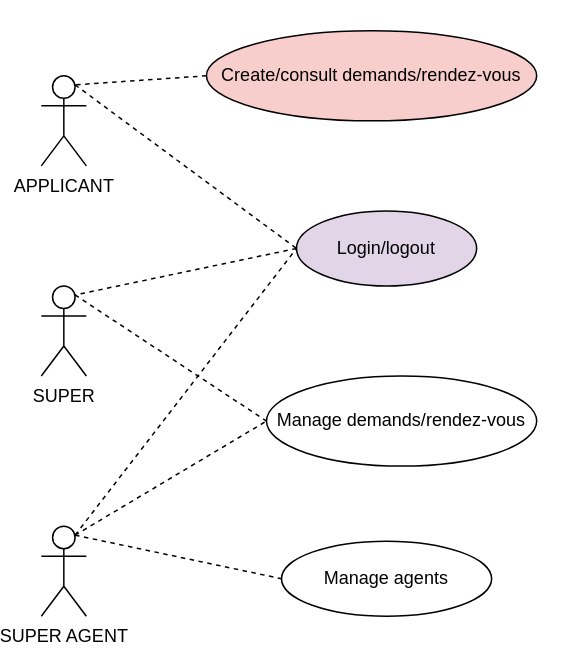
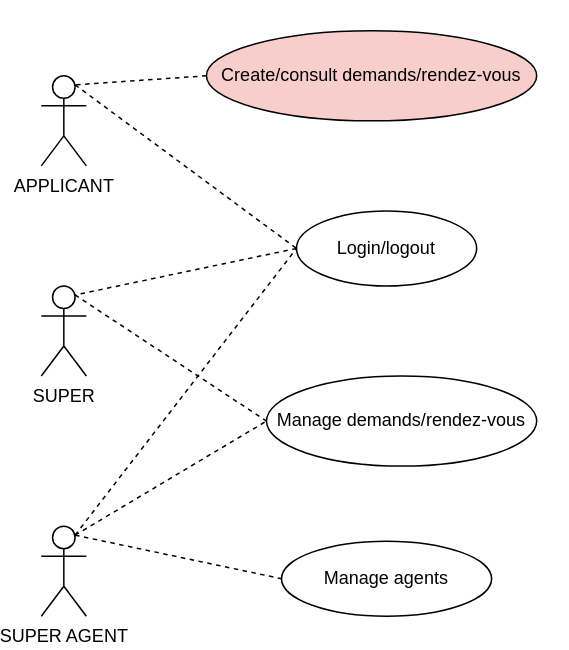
(386, 248) -> (386, 248)
